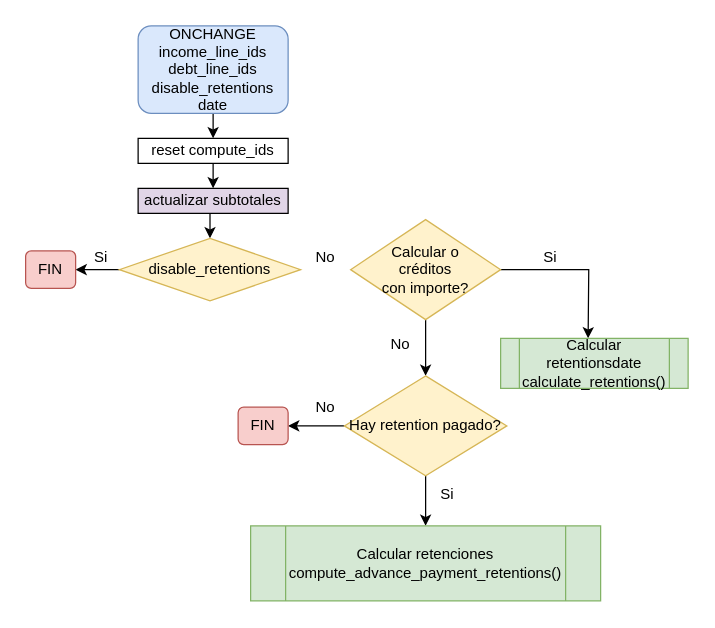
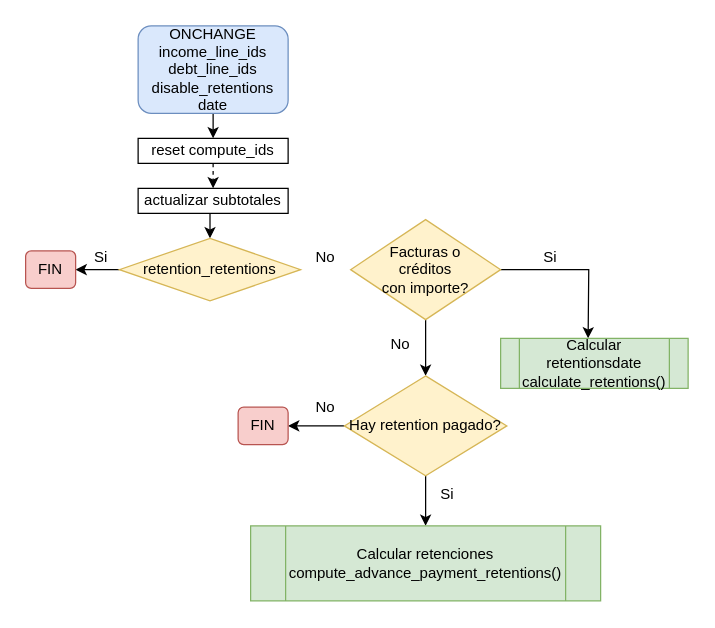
(213, 172) -> (213, 172)
(213, 201) -> (213, 201)
(210, 269) -> (210, 269)
(426, 269) -> (426, 269)
